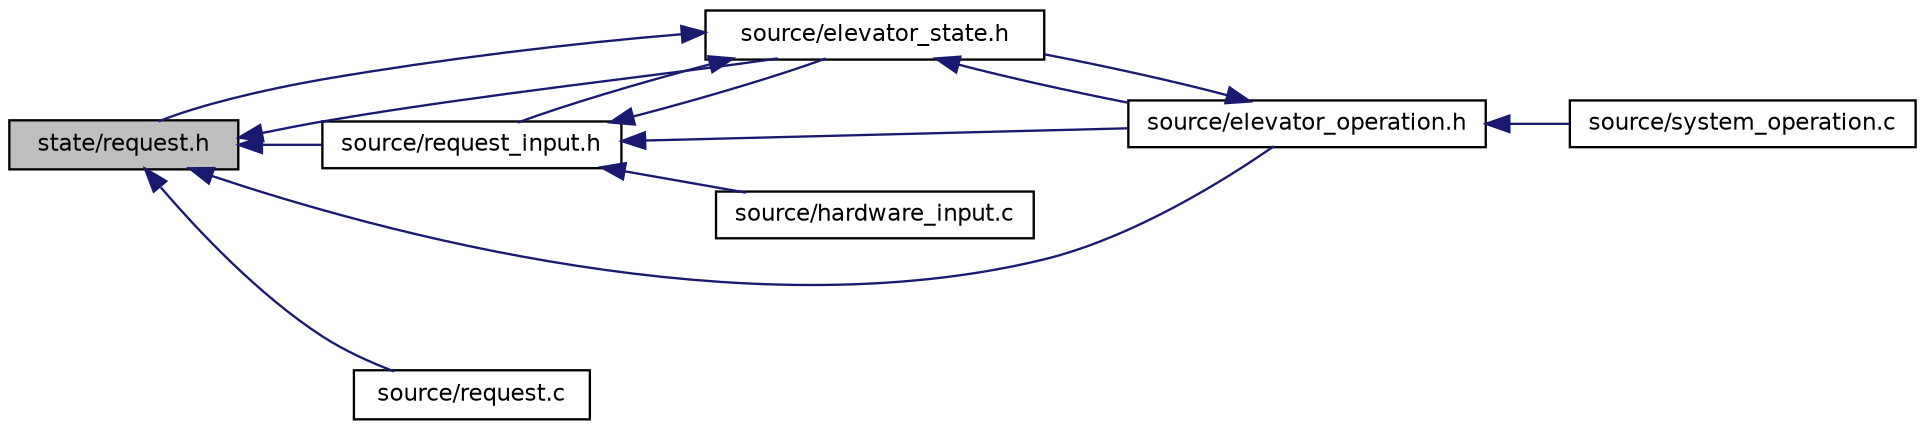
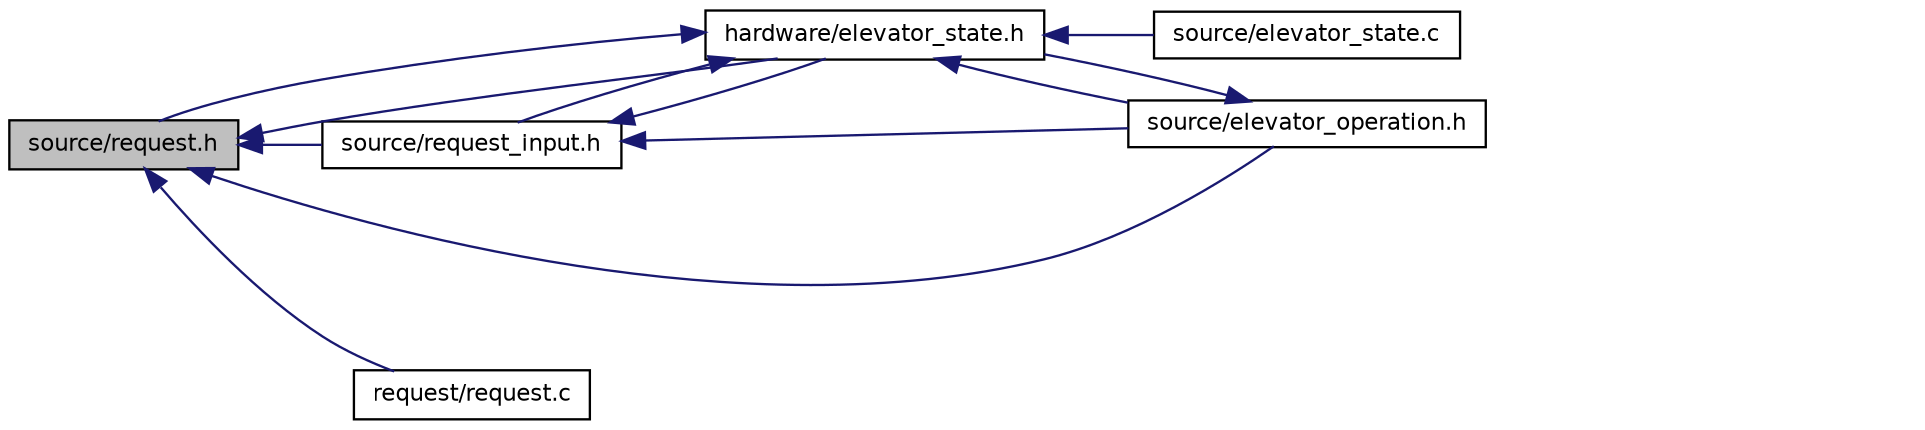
(875, 35) -> (875, 35)
none -> (1307, 35)
(1743, 124) -> none
(124, 145) -> (124, 145)
(875, 215) -> none
(472, 395) -> (472, 395)
